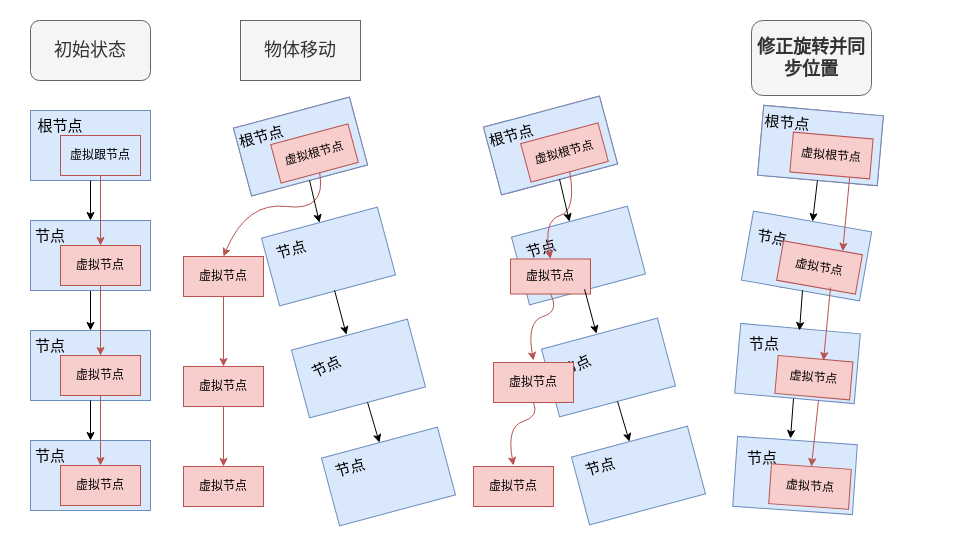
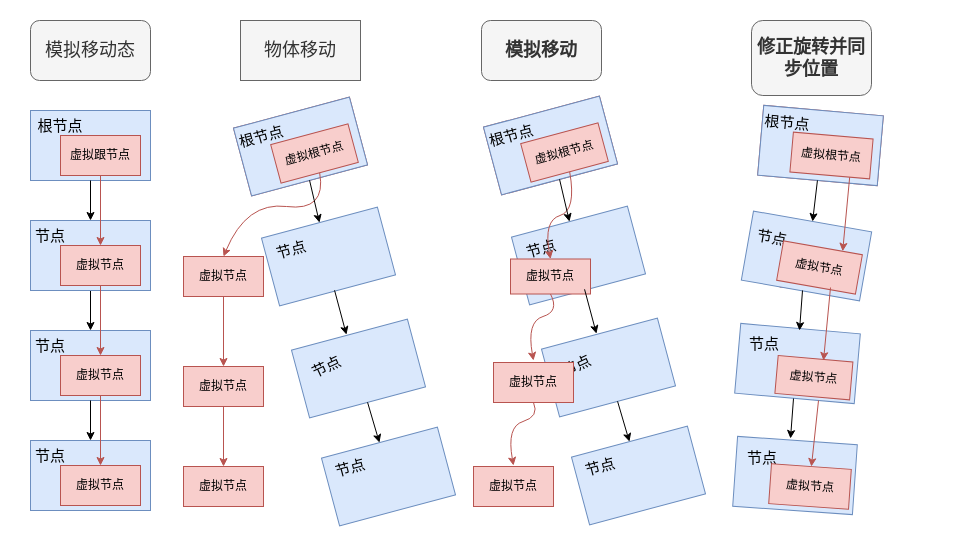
(91, 51) -> (91, 51)
none -> (542, 51)
(101, 156) -> (101, 156)
